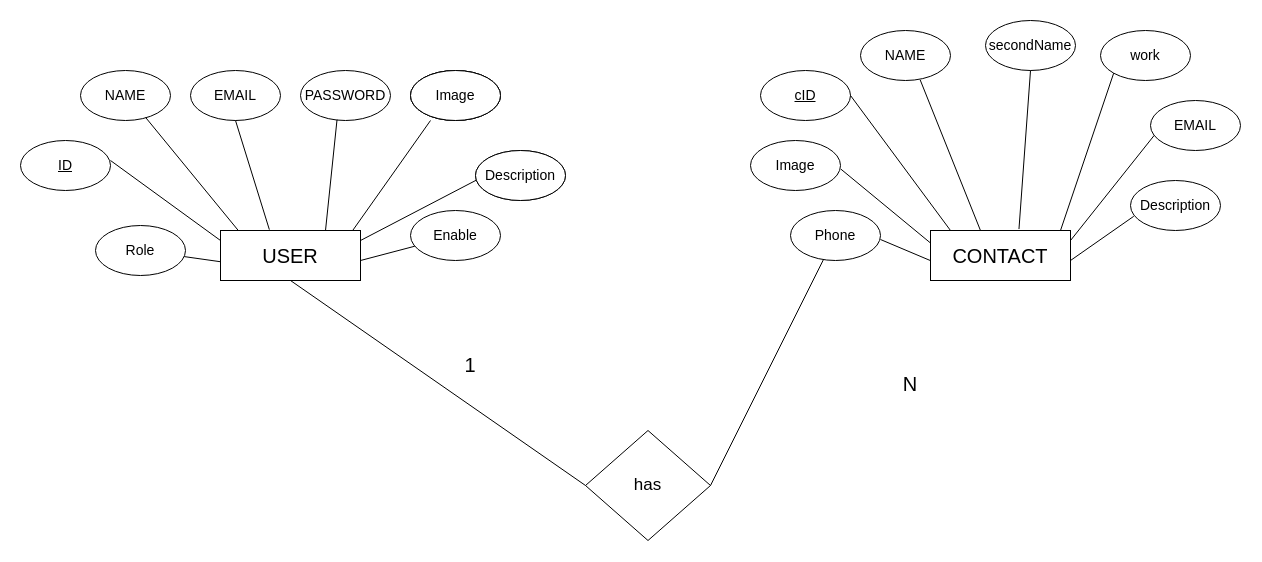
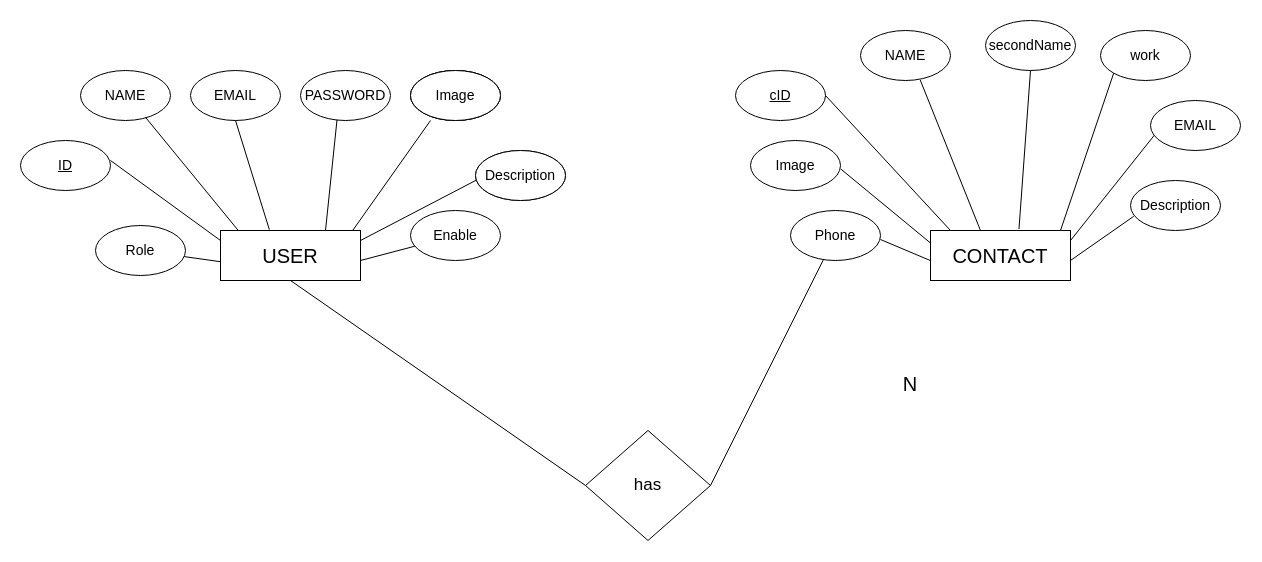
(806, 96) -> (781, 96)
(471, 366) -> none
